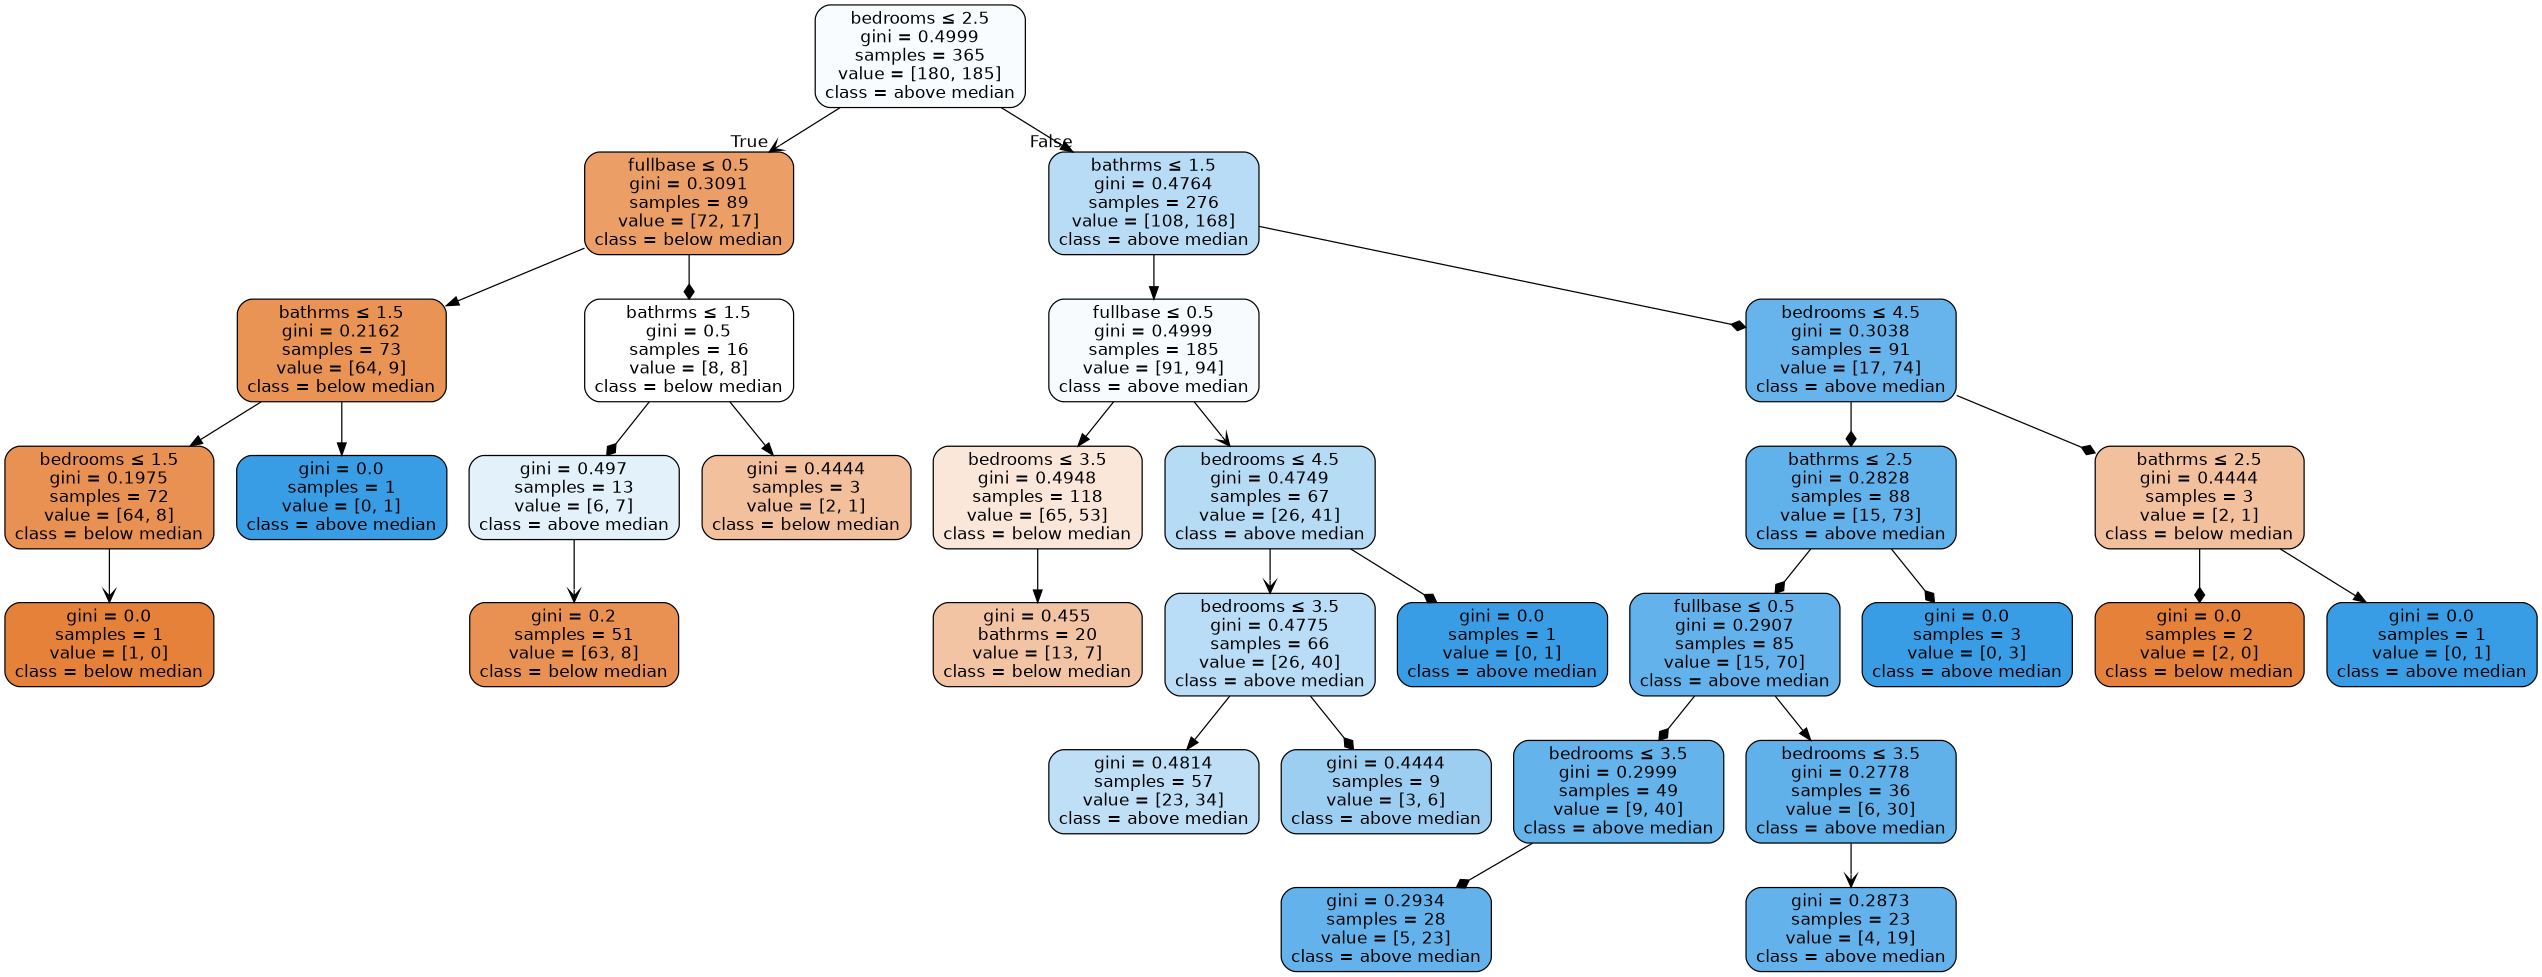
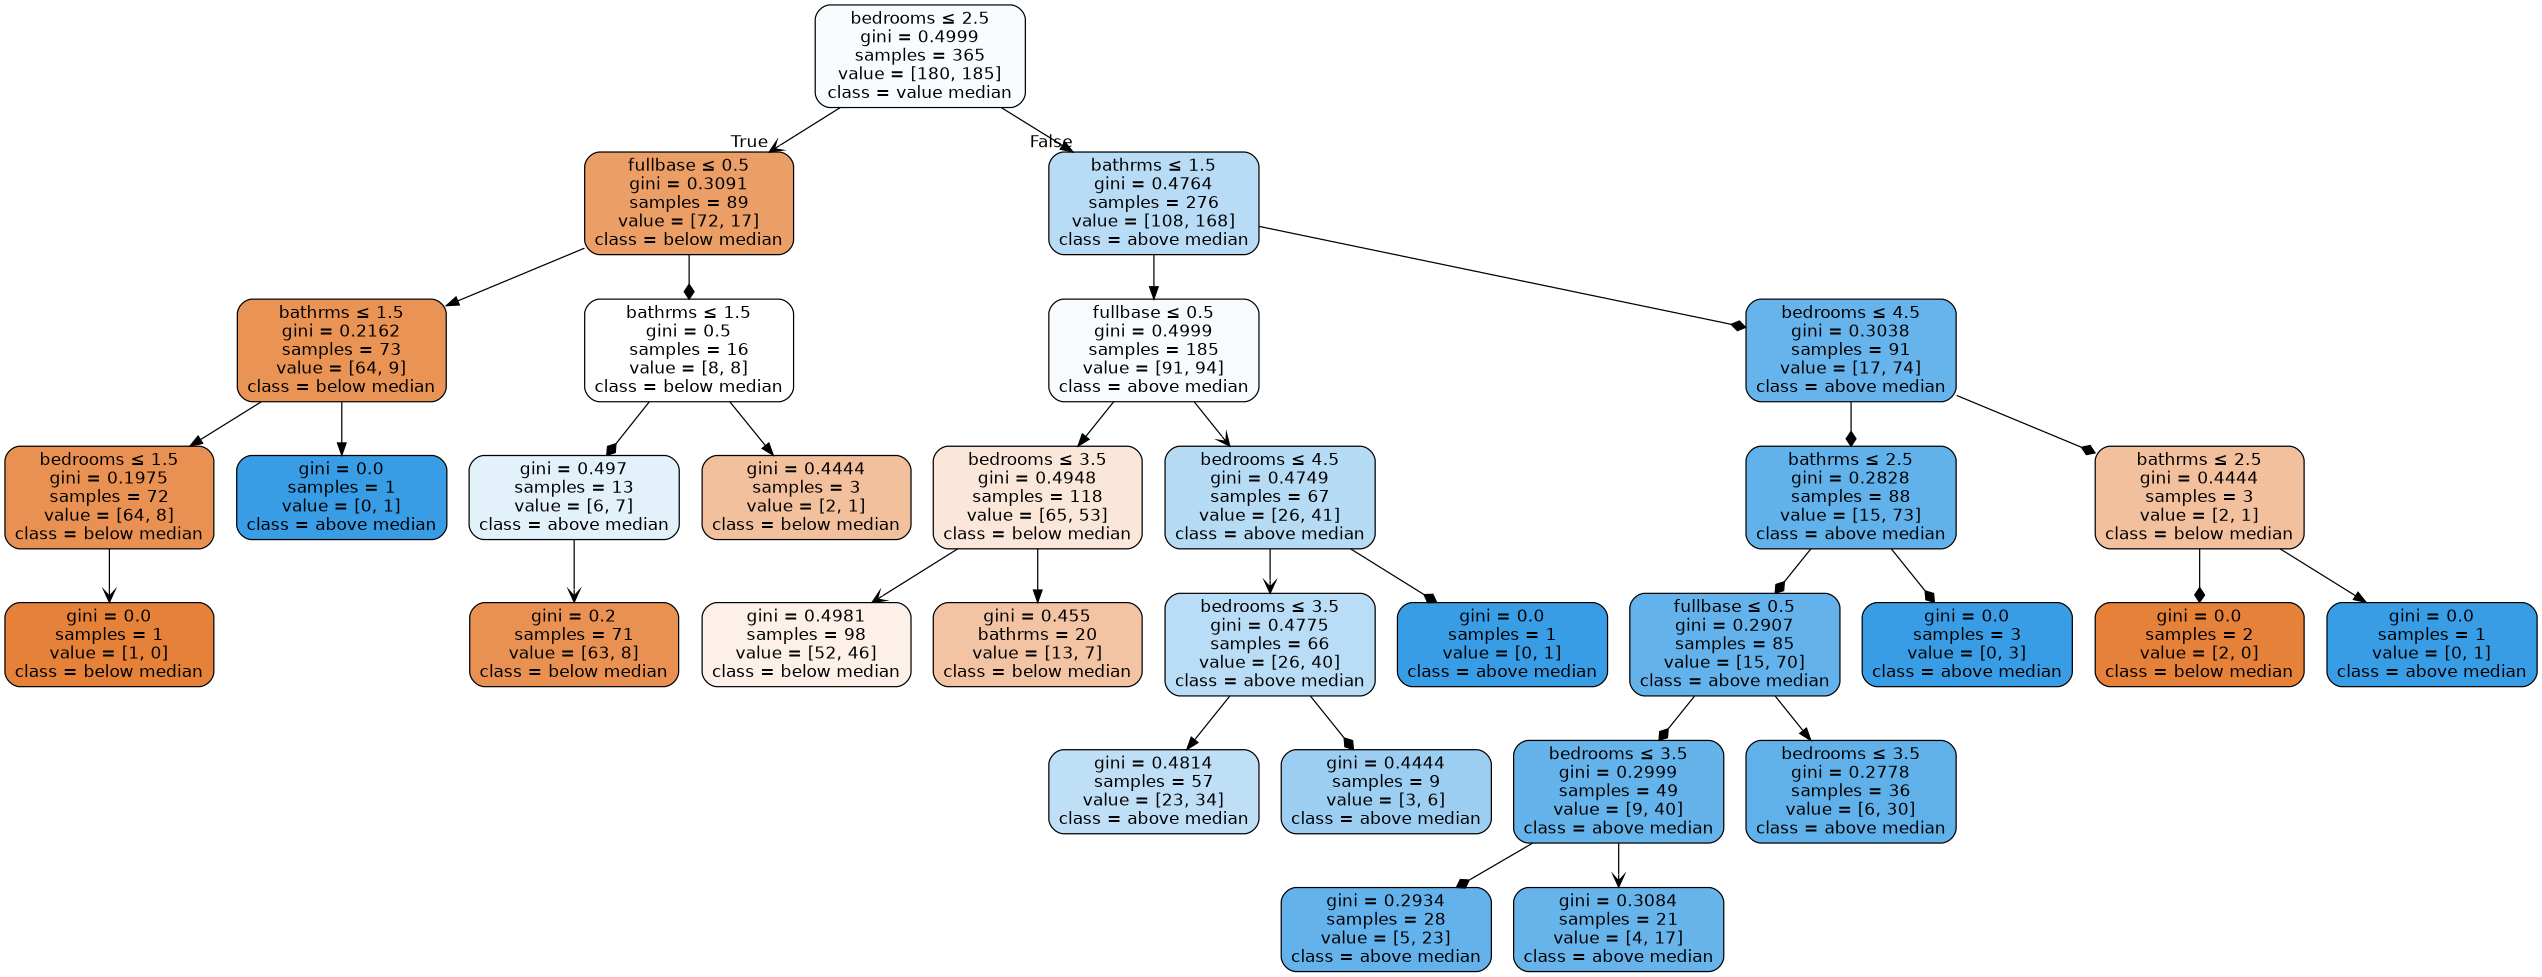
(920, 93) -> (920, 93)
(574, 635) -> (574, 635)
none -> (807, 645)
none -> (1619, 930)
(1851, 930) -> none
